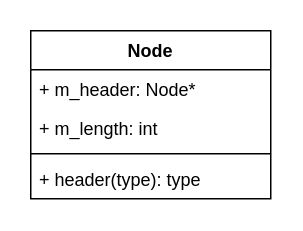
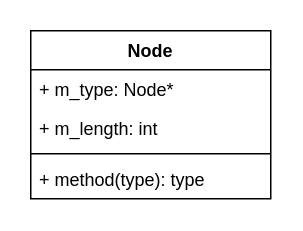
(118, 90) -> (108, 90)
(133, 180) -> (133, 180)
